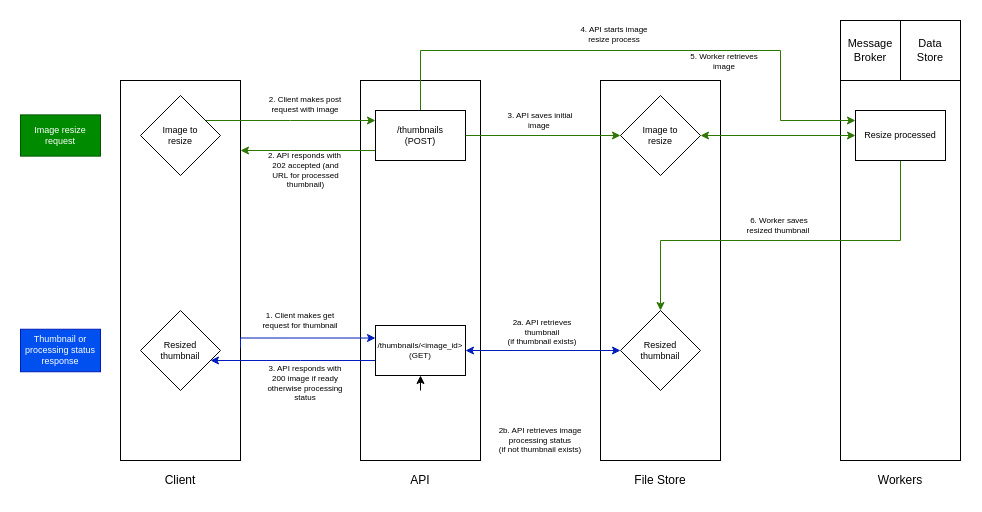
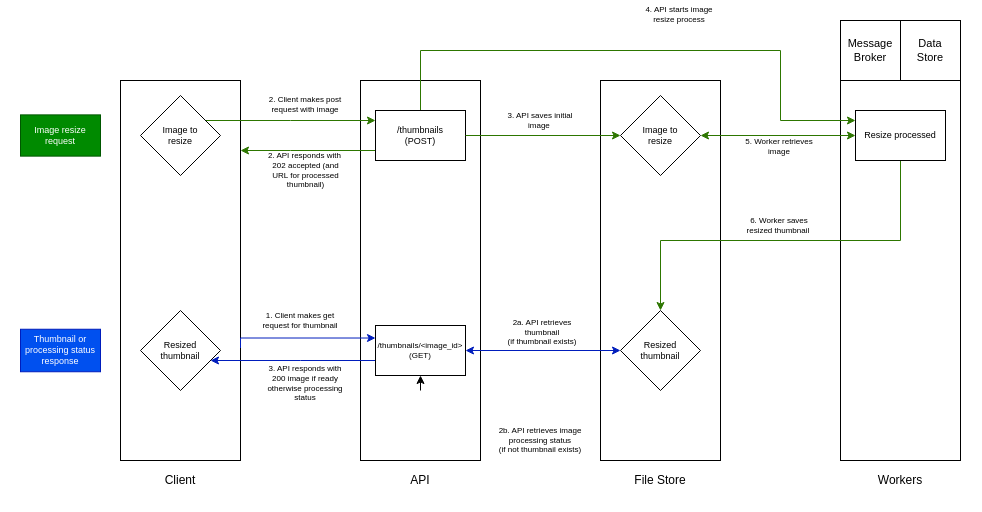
(615, 35) -> (680, 15)
(725, 61) -> (780, 146)
